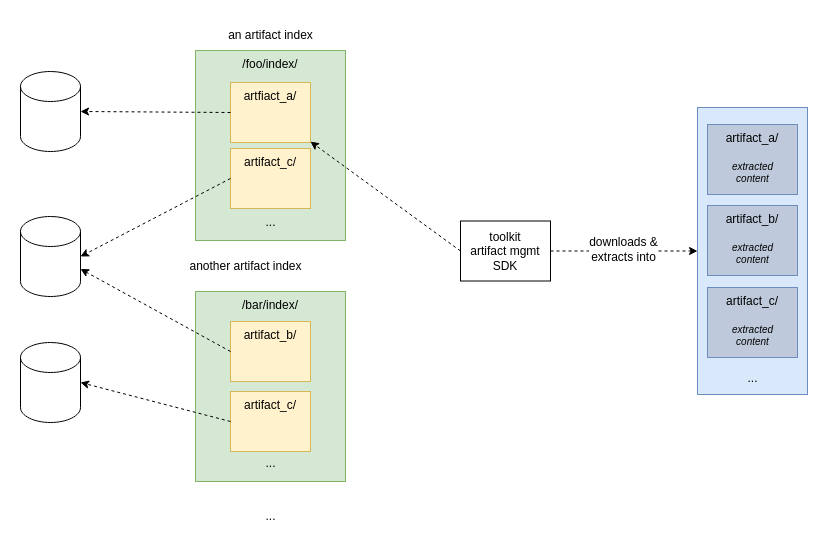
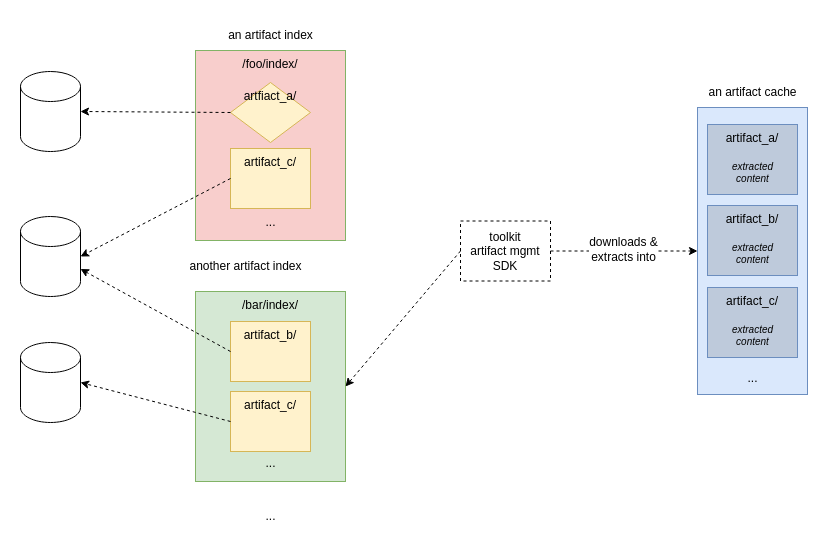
none -> (753, 93)
(271, 113) -> (271, 113)
(271, 146) -> (271, 146)
(388, 198) -> (405, 316)
(506, 251) -> (506, 251)
